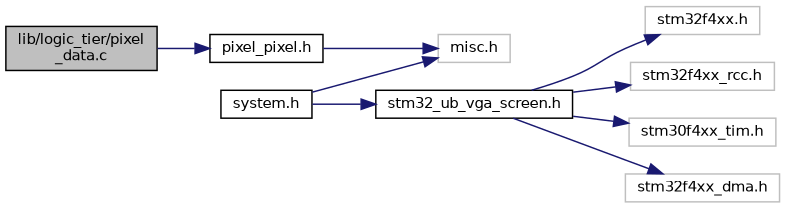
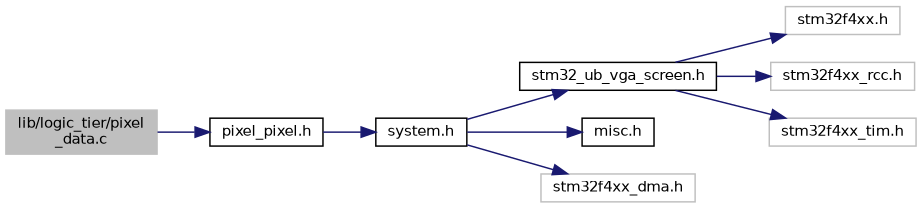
(81, 48) -> (81, 132)
(373, 48) -> (342, 132)
(474, 48) -> (618, 132)
(702, 132) -> (843, 132)
(581, 144) -> (510, 157)
